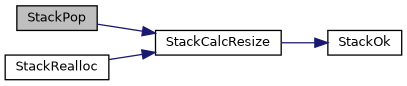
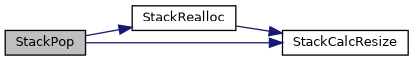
none -> (102, 33)
(365, 43) -> none
